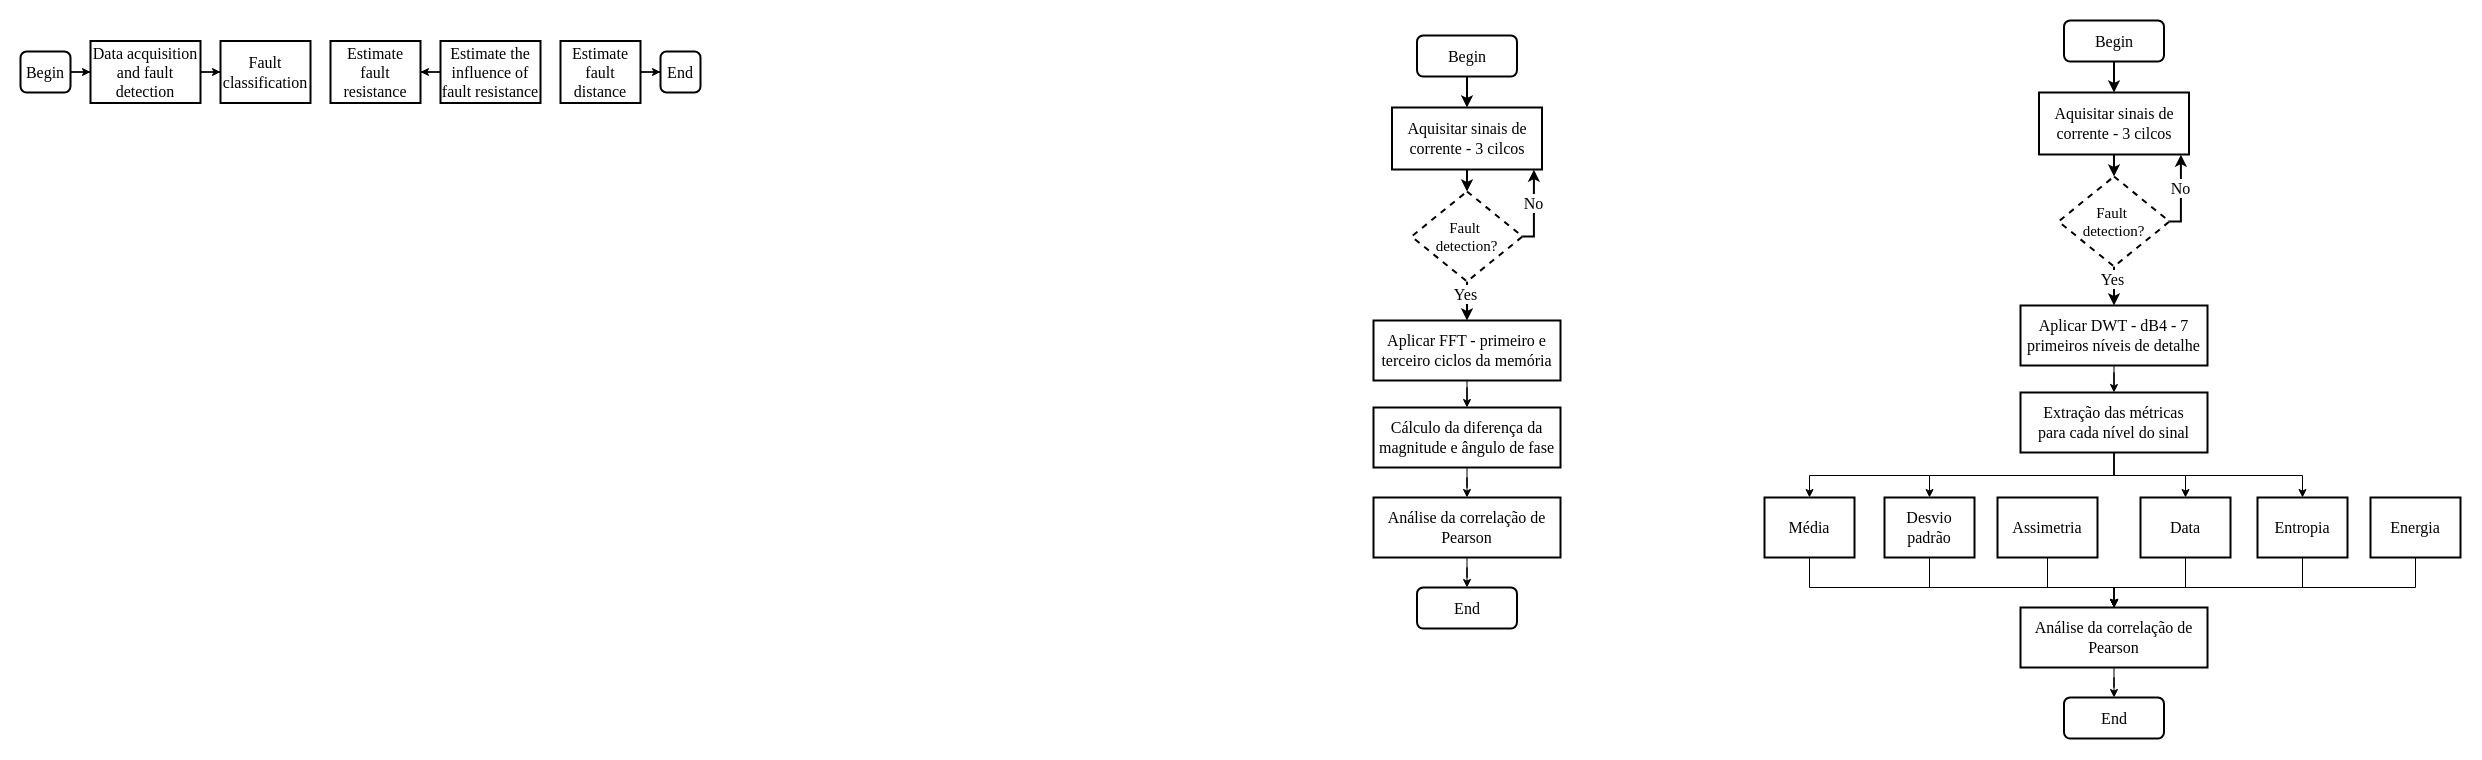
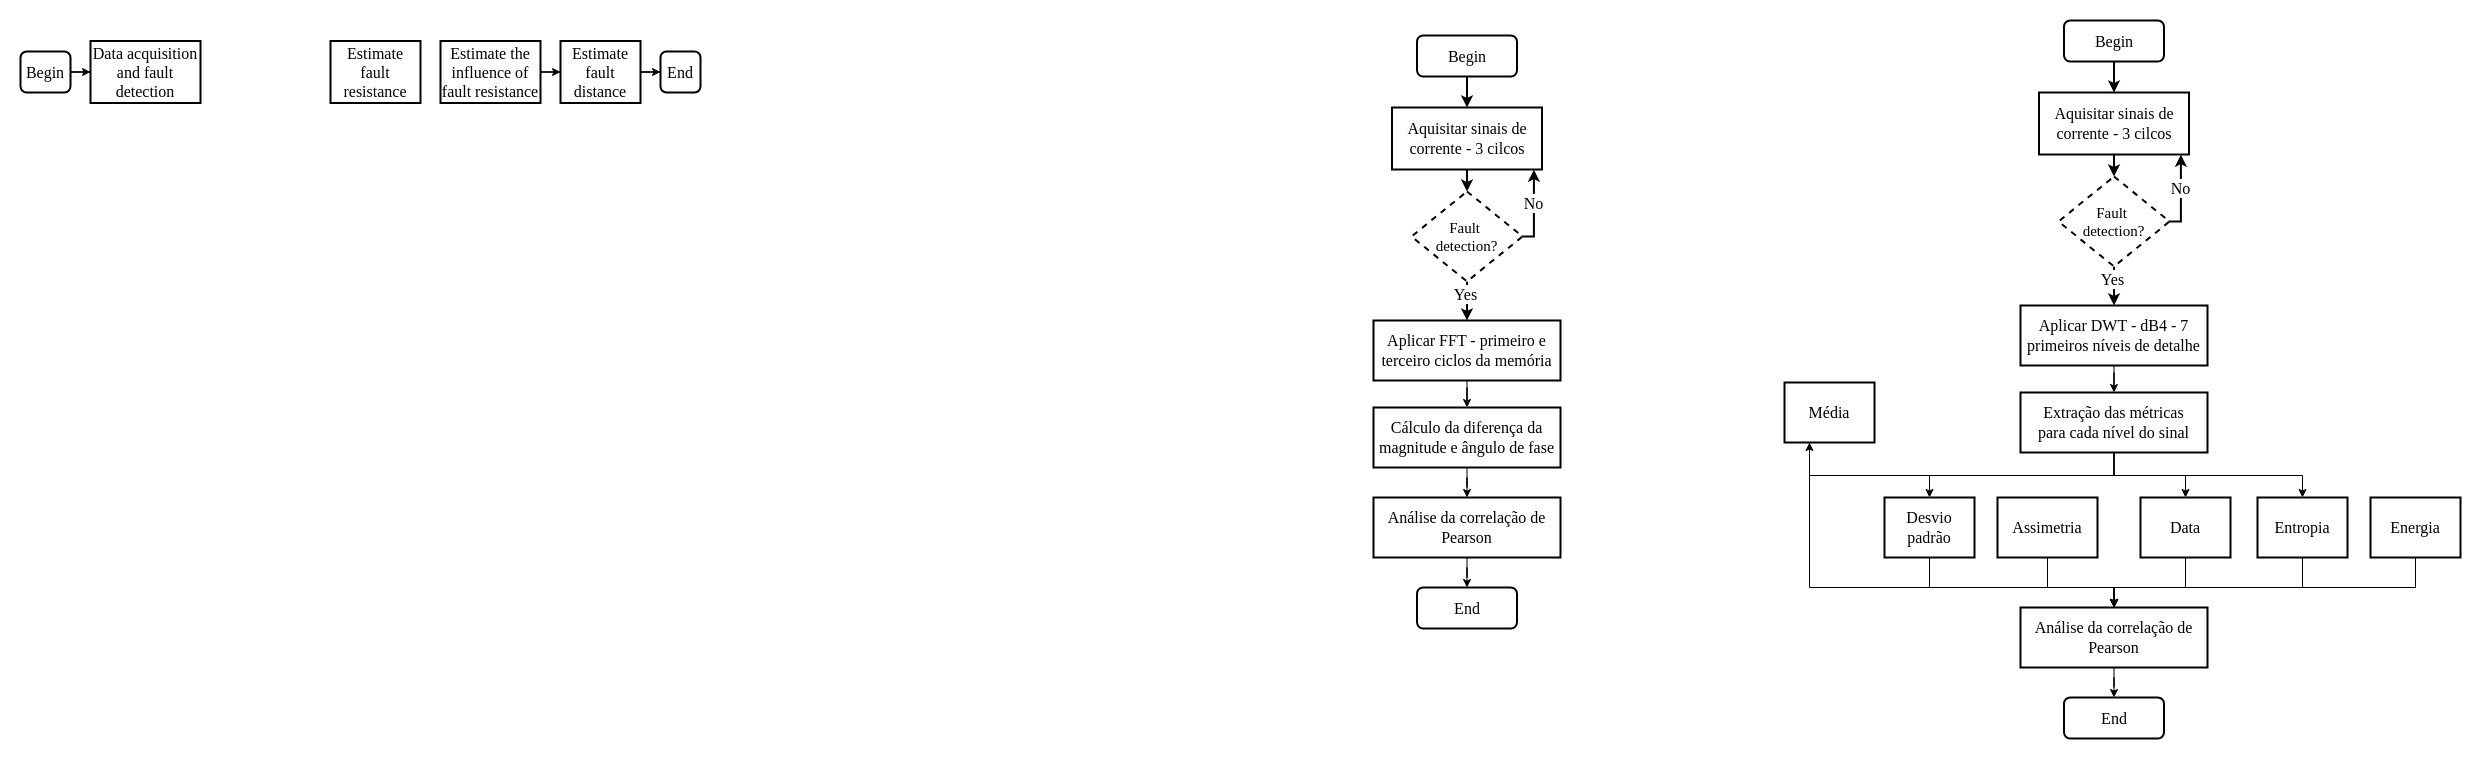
(215, 72) -> none
(266, 72) -> none
(427, 72) -> (555, 72)
(1810, 528) -> (1830, 413)
